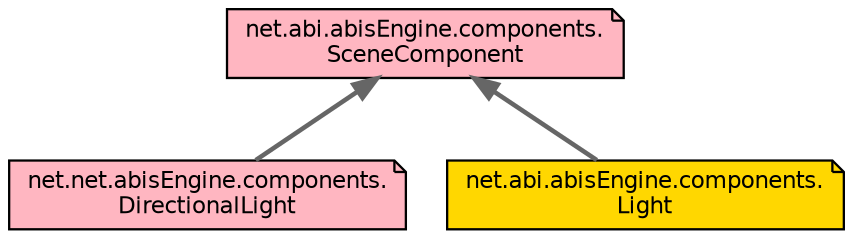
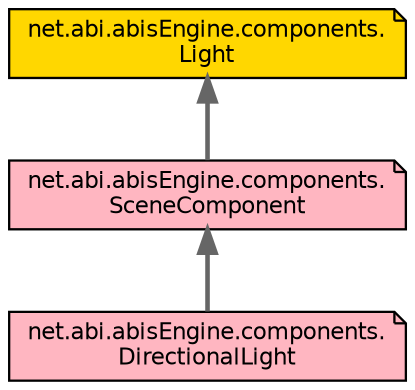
(545, 126) -> (208, 131)
(208, 195) -> (208, 346)
